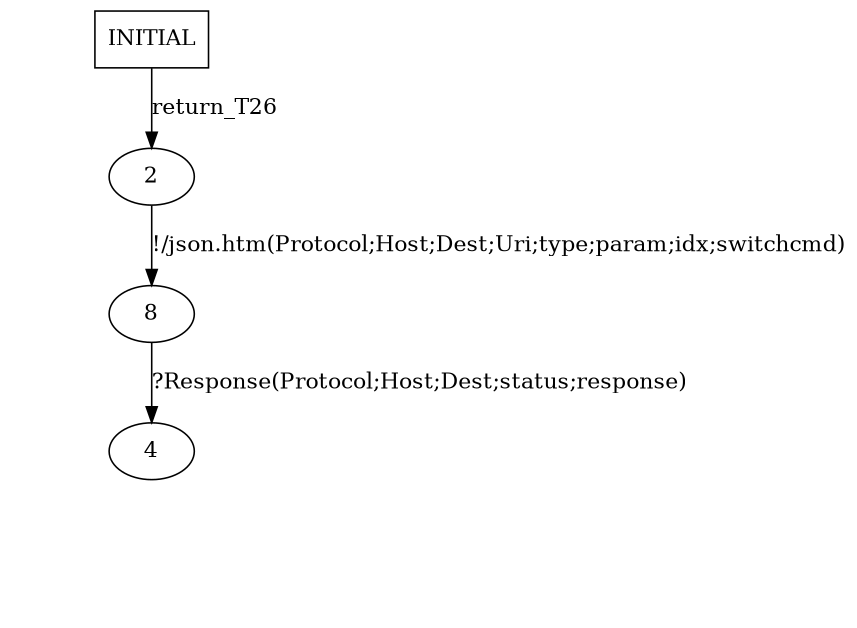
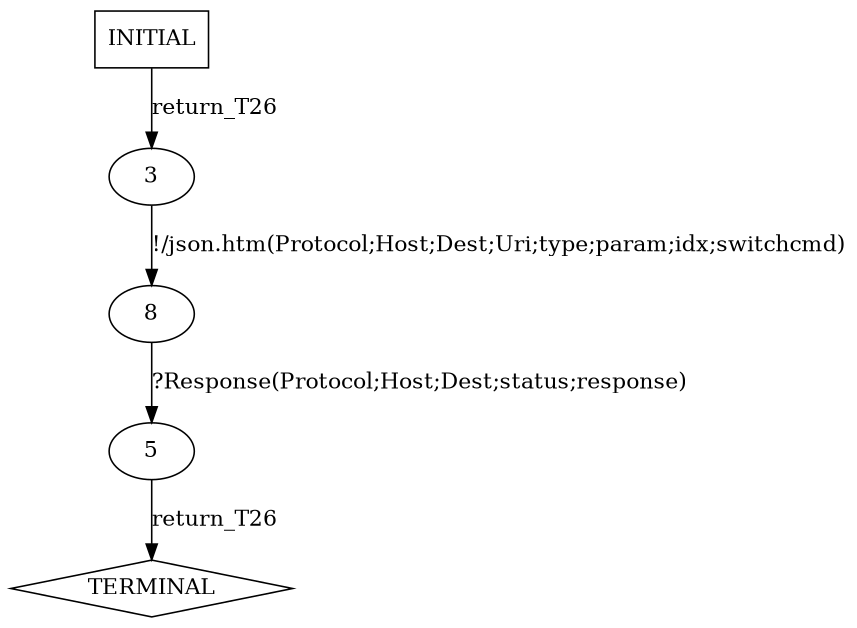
(152, 177) -> (152, 177)
(152, 451) -> (152, 451)
none -> (152, 589)
